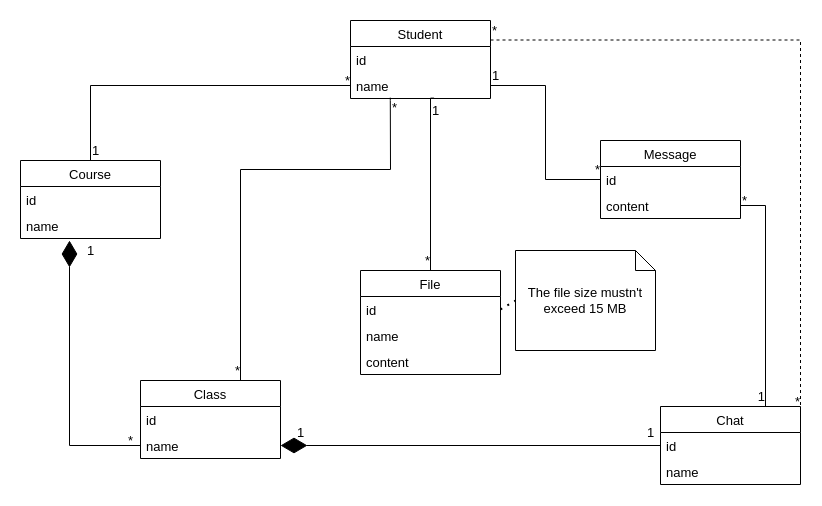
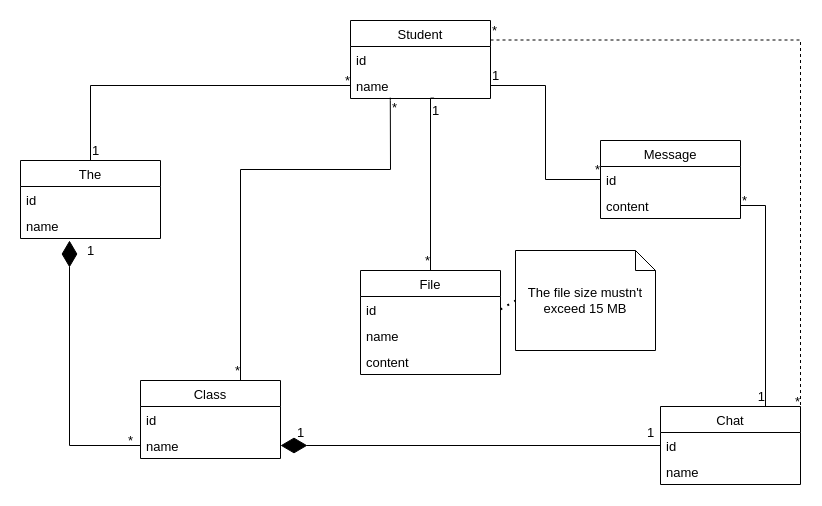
(90, 174) -> (90, 174)
